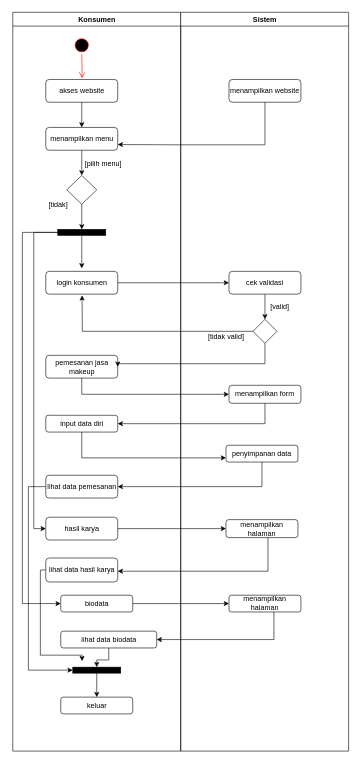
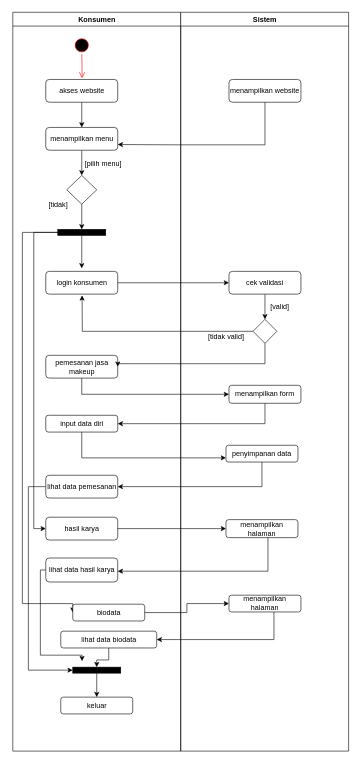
(97, 604) -> (109, 613)
